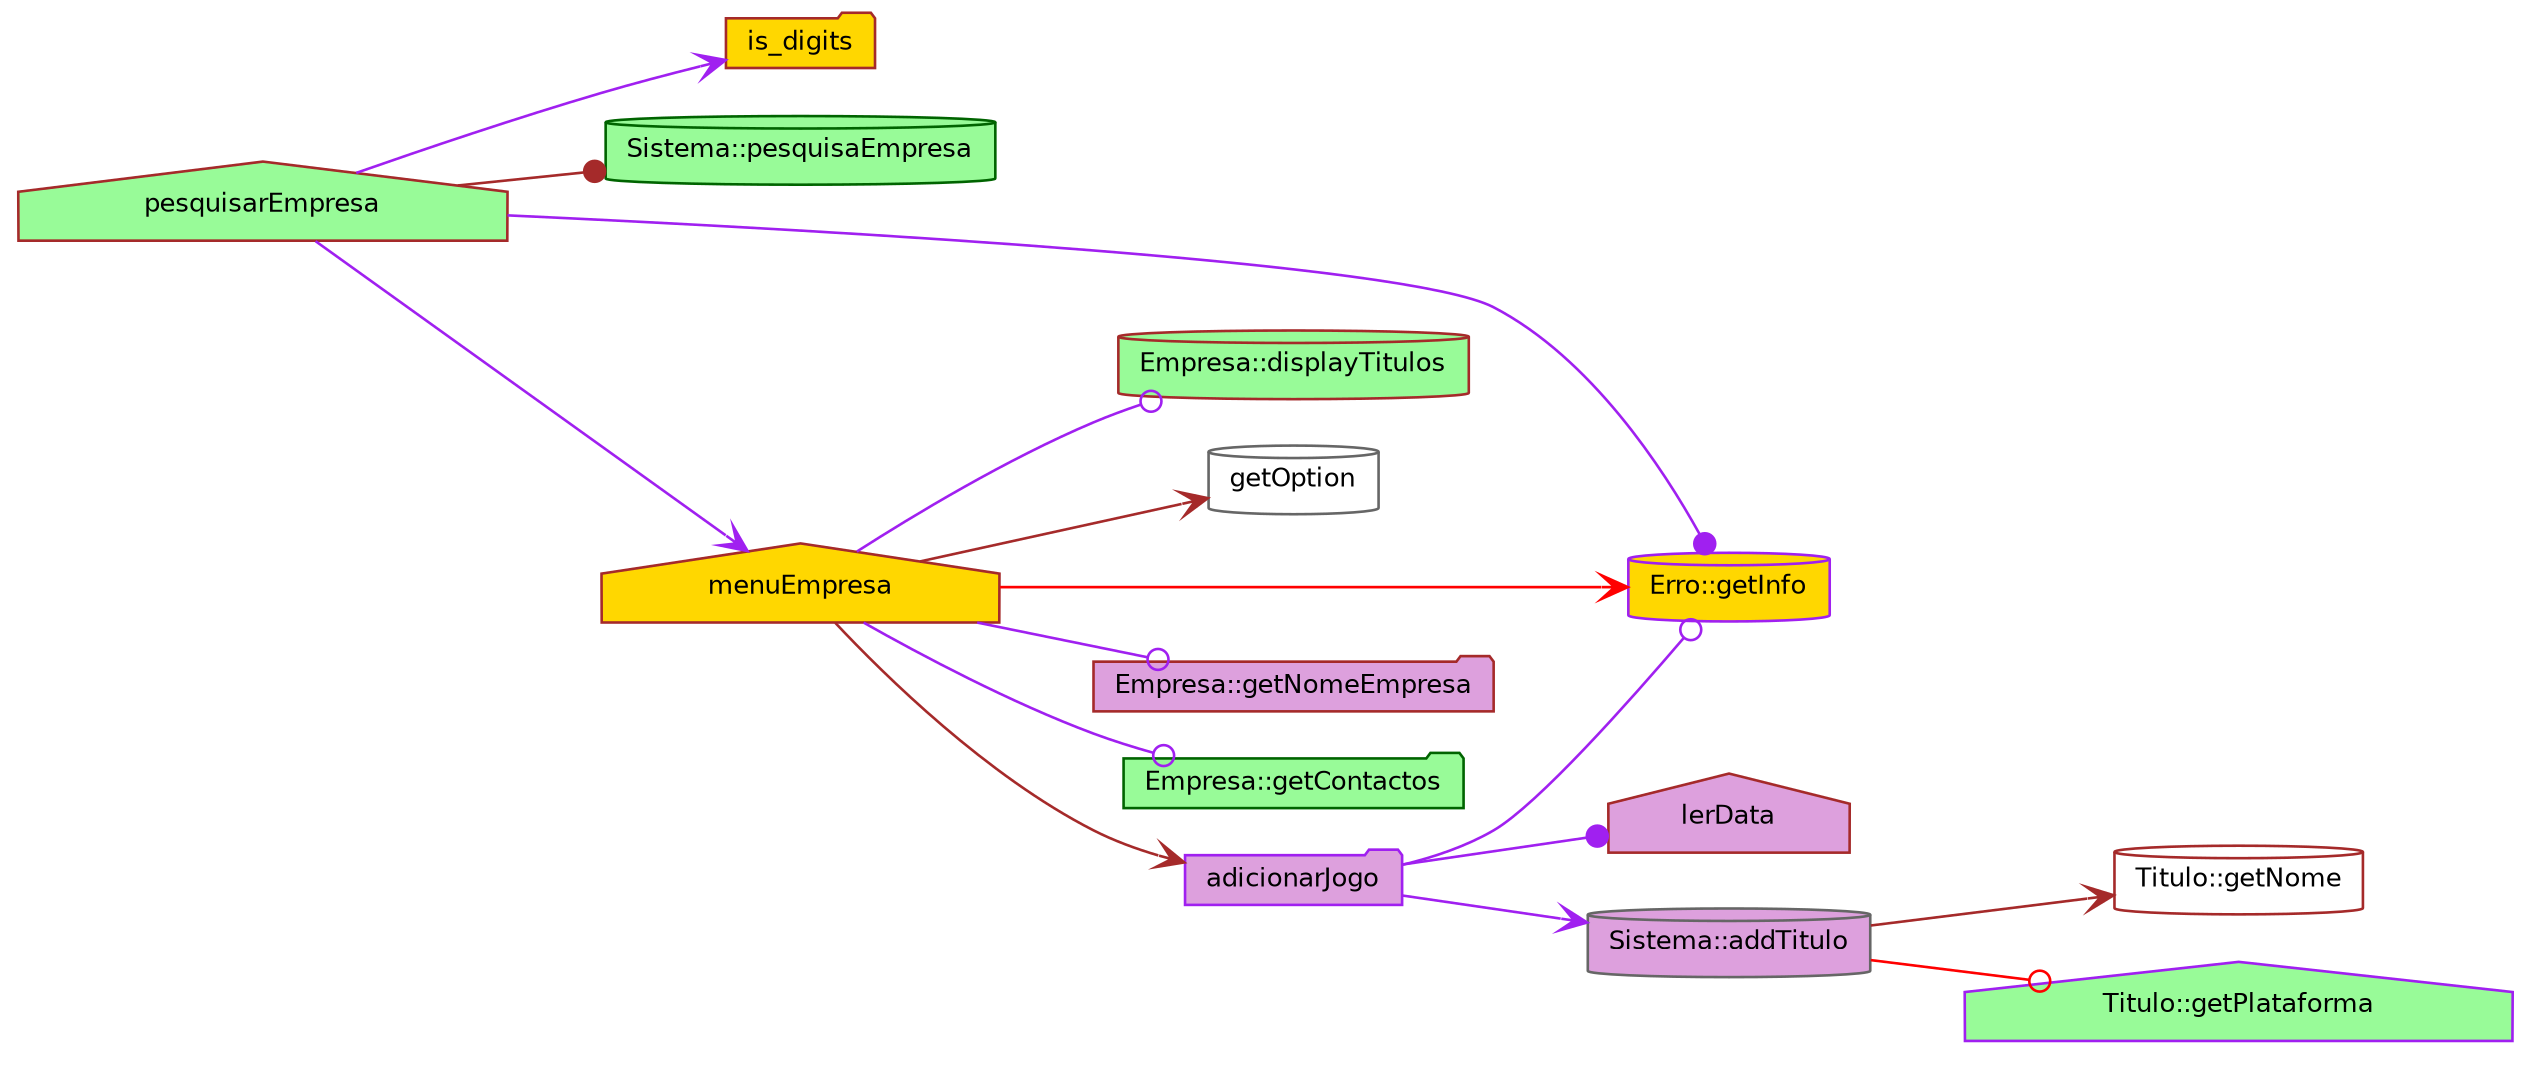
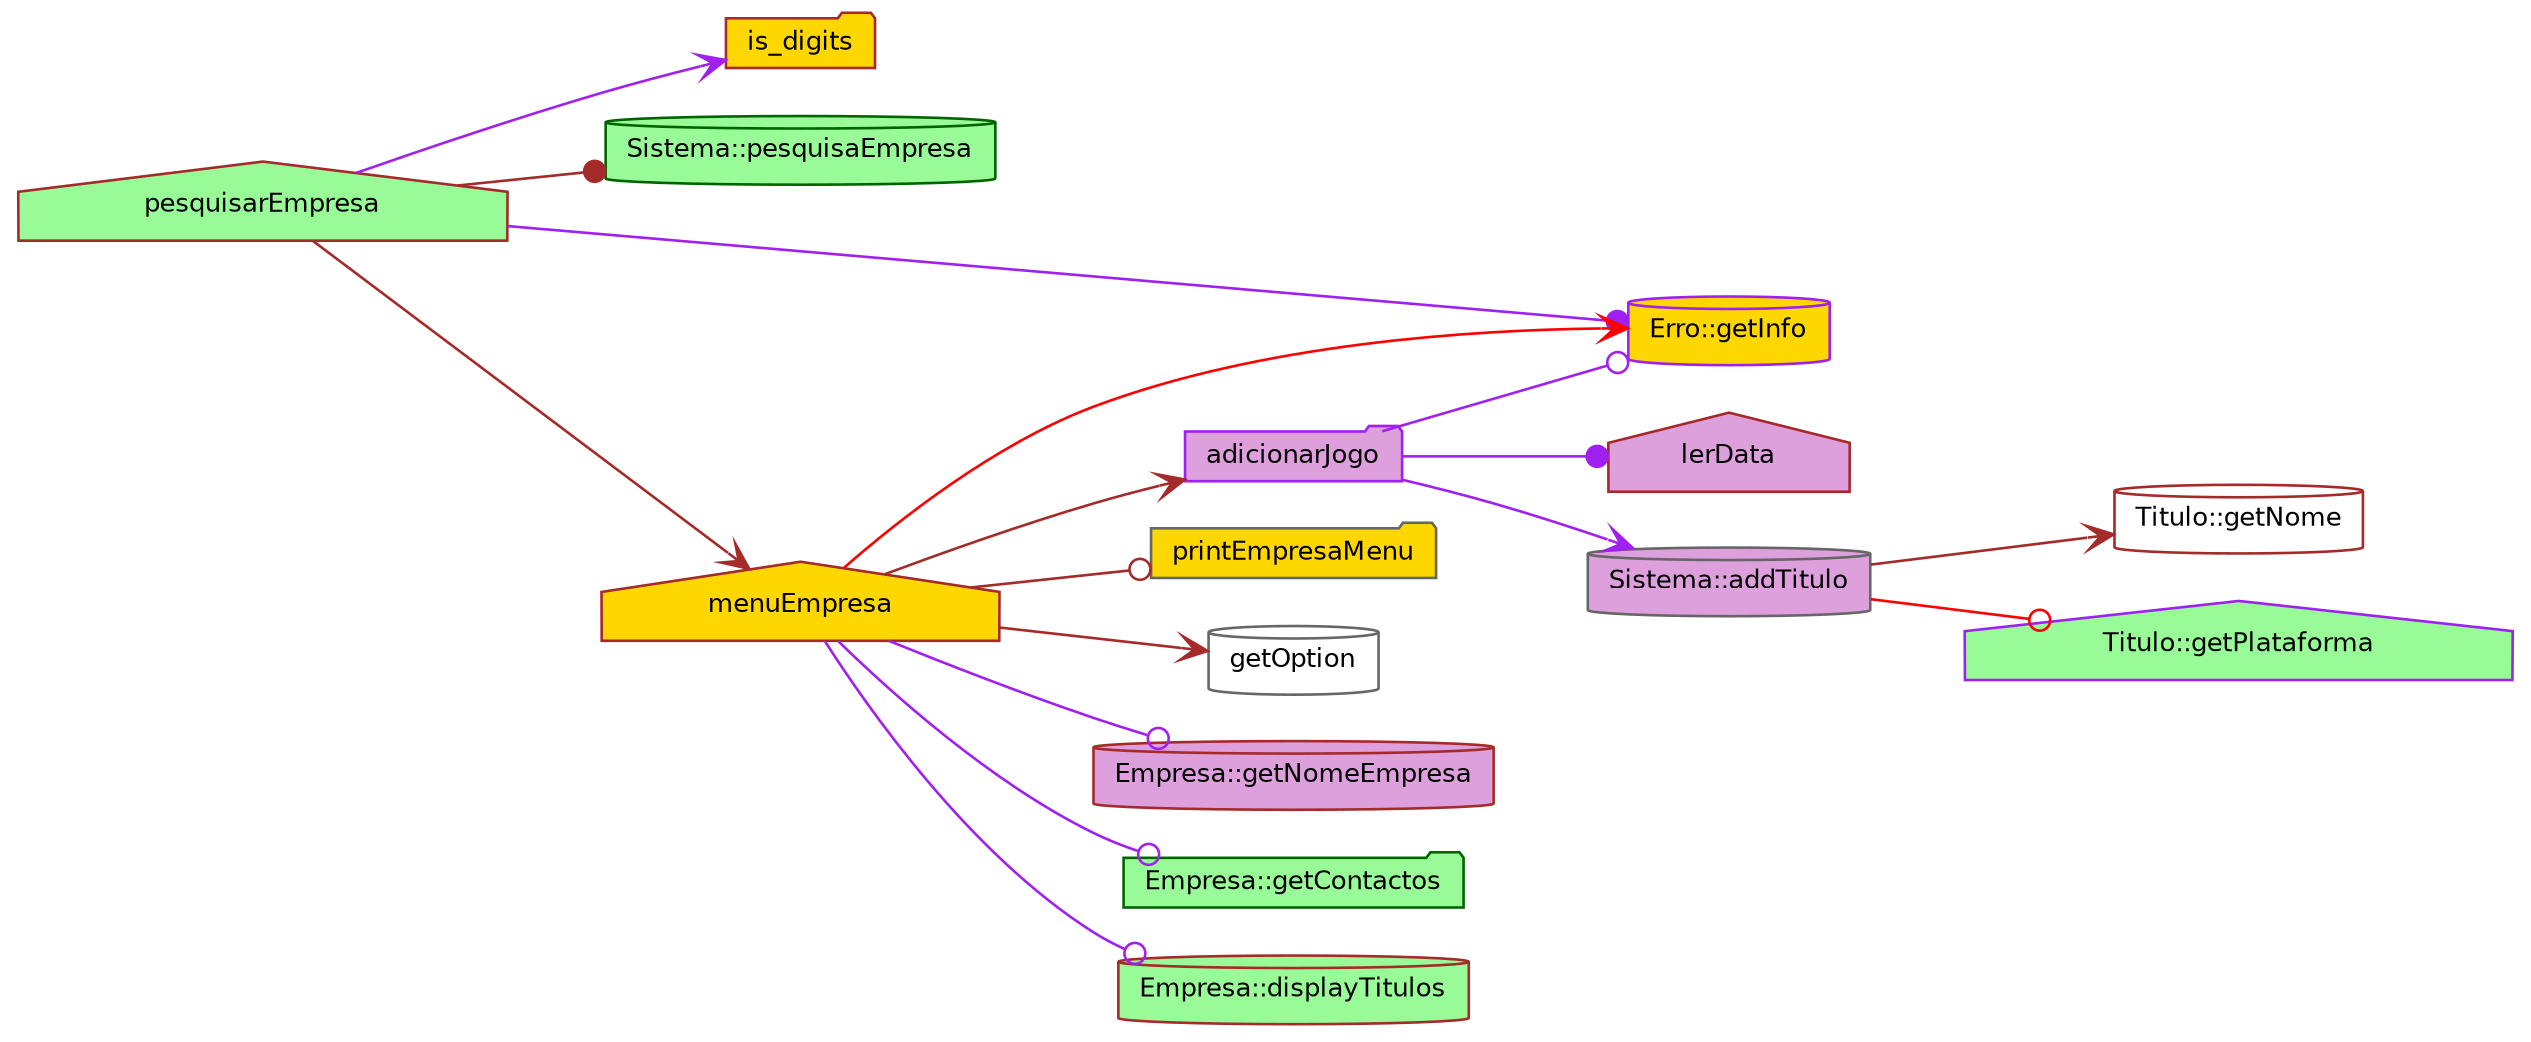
(521, 388) -> (520, 397)
none -> (1294, 553)
(1294, 687) -> (1294, 775)
